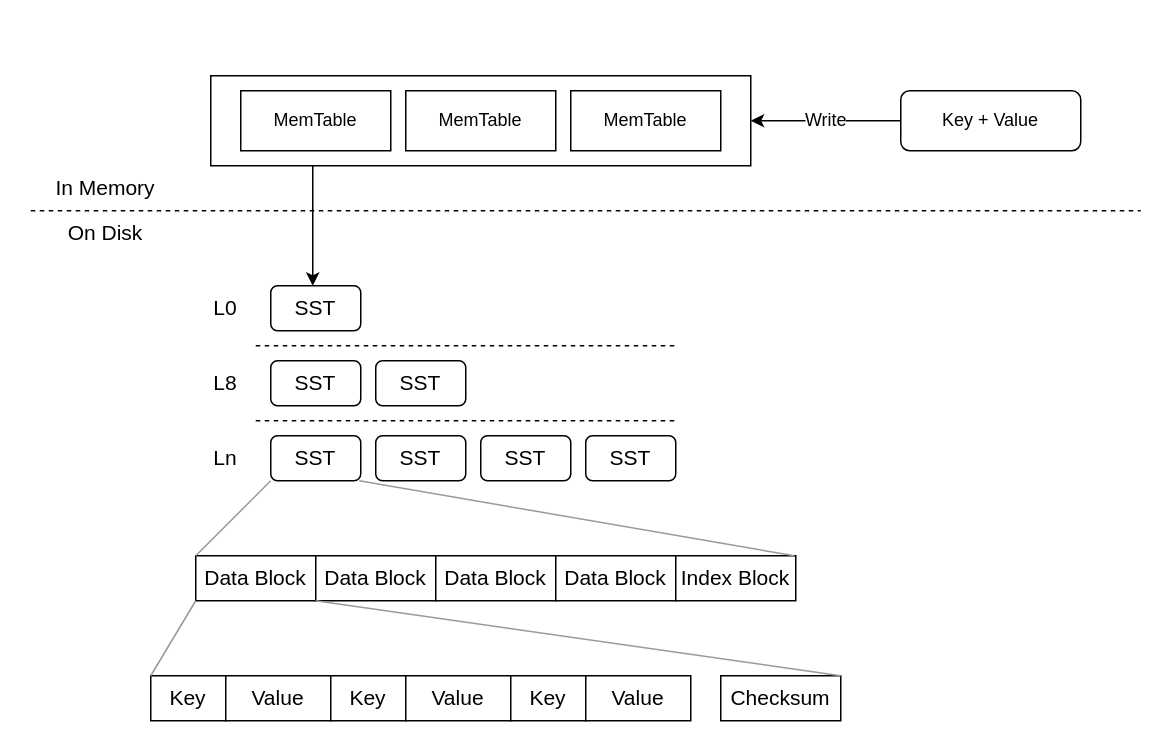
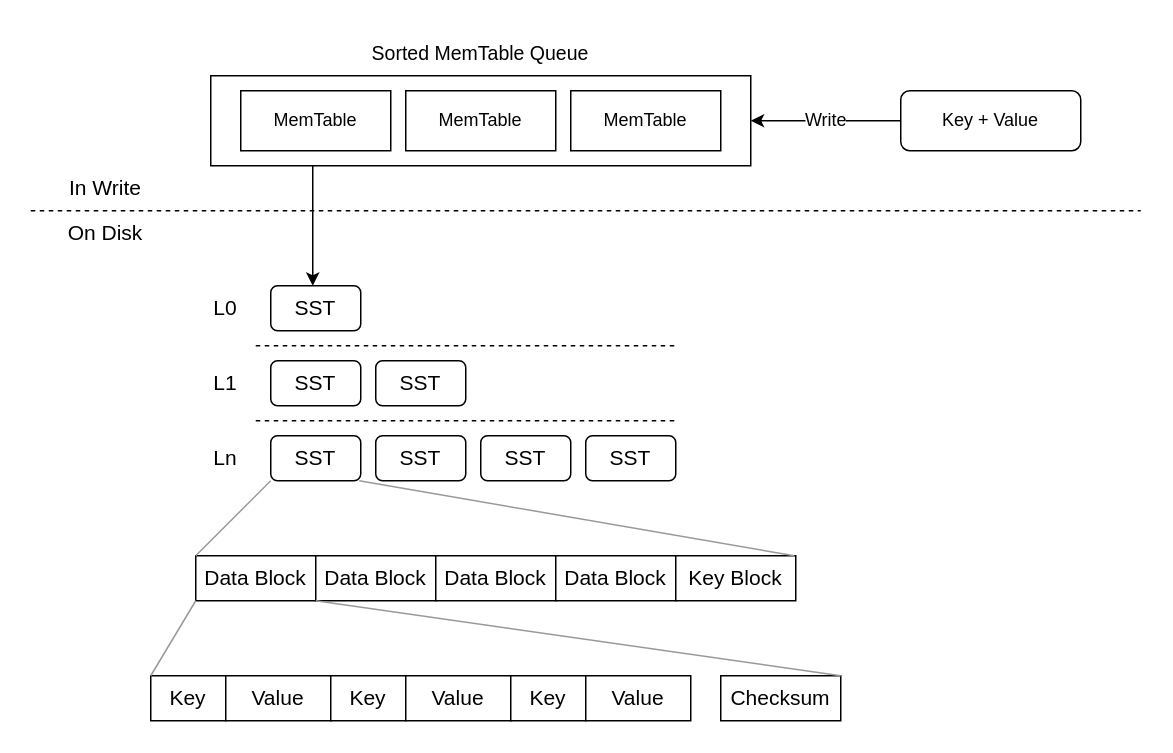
none -> (481, 53)
(106, 188) -> (106, 188)
(226, 383) -> (226, 383)
(736, 578) -> (736, 578)
